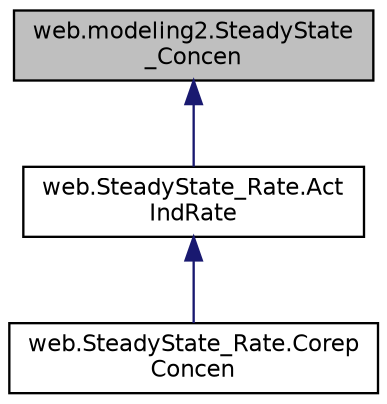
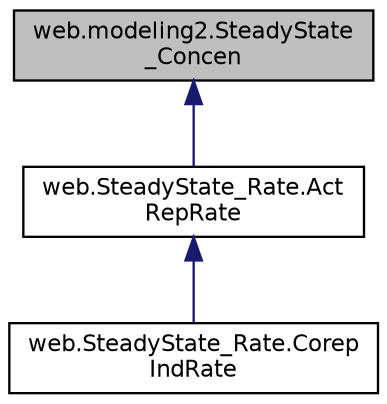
(194, 202) -> (194, 202)
(194, 358) -> (194, 358)
